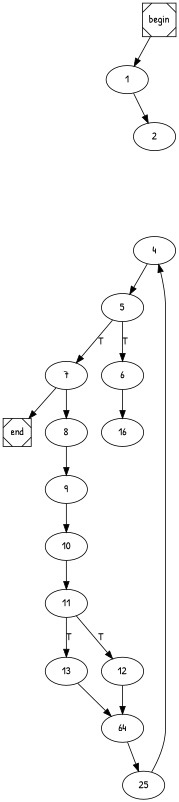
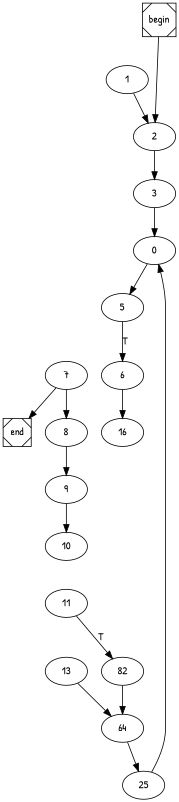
(144, 48) -> (157, 76)
none -> (155, 194)
(155, 251) -> (155, 251)
(97, 339) -> none
(66, 571) -> none
(66, 633) -> none
(123, 671) -> (123, 671)
